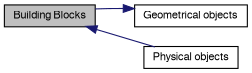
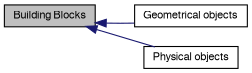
(109, 9) -> (120, 23)
